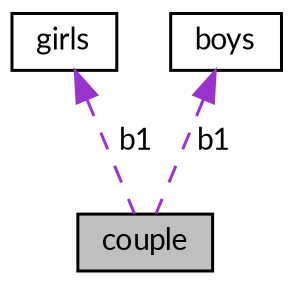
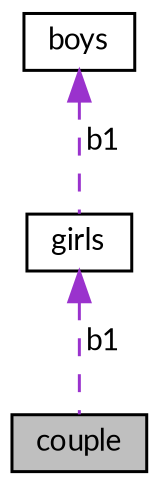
(180, 157) -> (79, 158)
